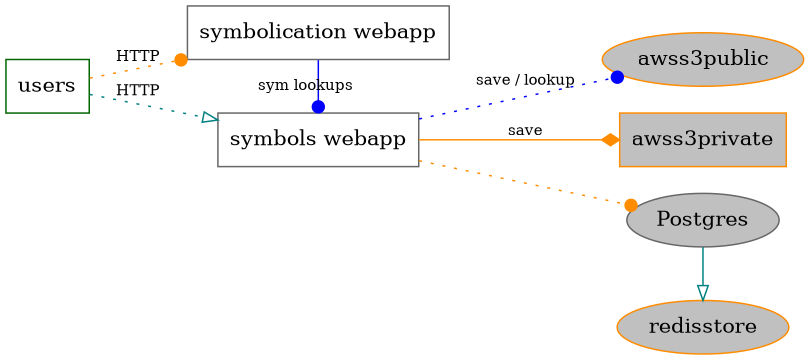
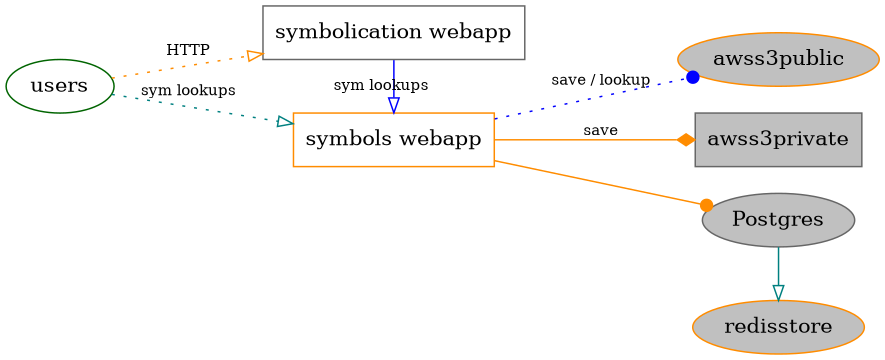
(132, 70) -> (180, 67)
(318, 80) -> (394, 79)
(48, 86) -> (60, 86)
(138, 91) -> (189, 91)
(318, 140) -> (394, 140)
(703, 140) -> (779, 140)
(522, 182) -> (598, 182)
